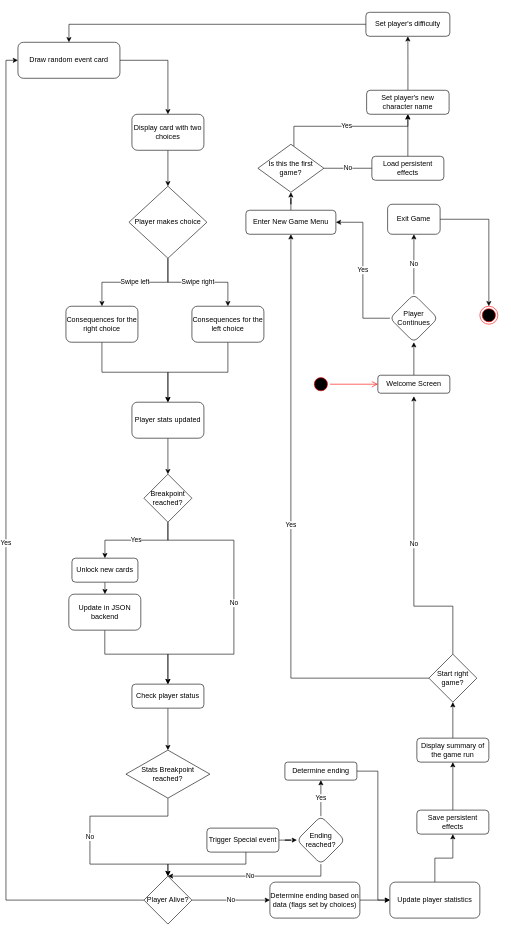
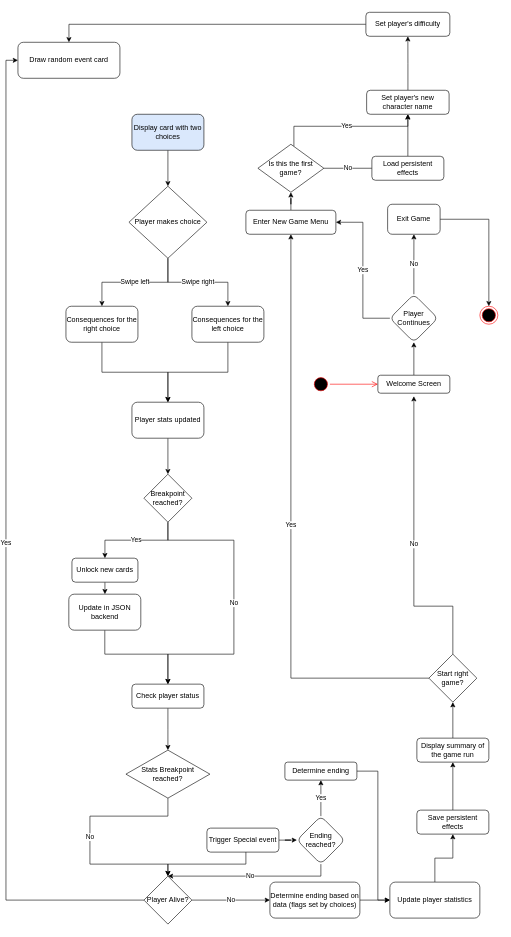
(167, 60) -> none
(168, 132) -> (168, 132)
